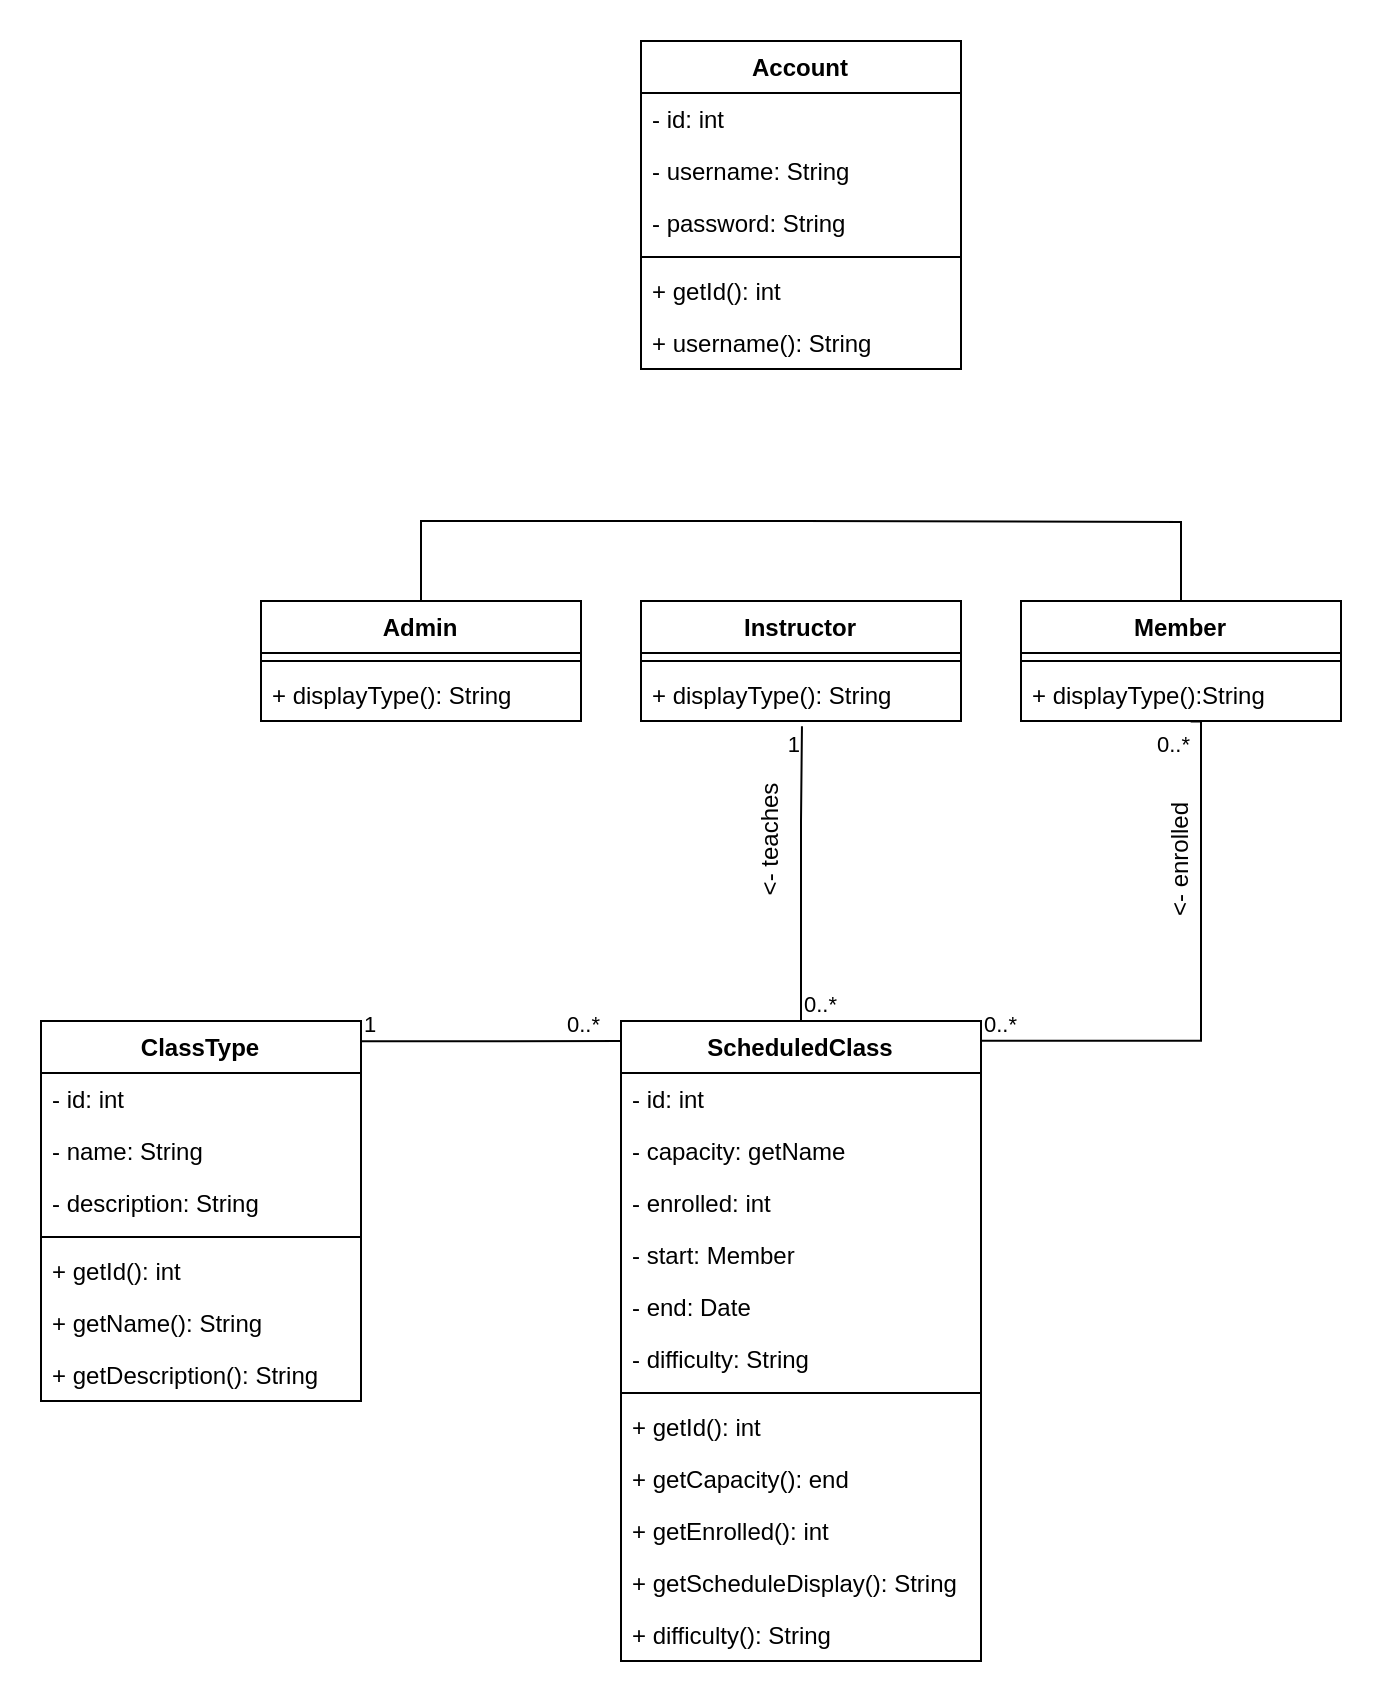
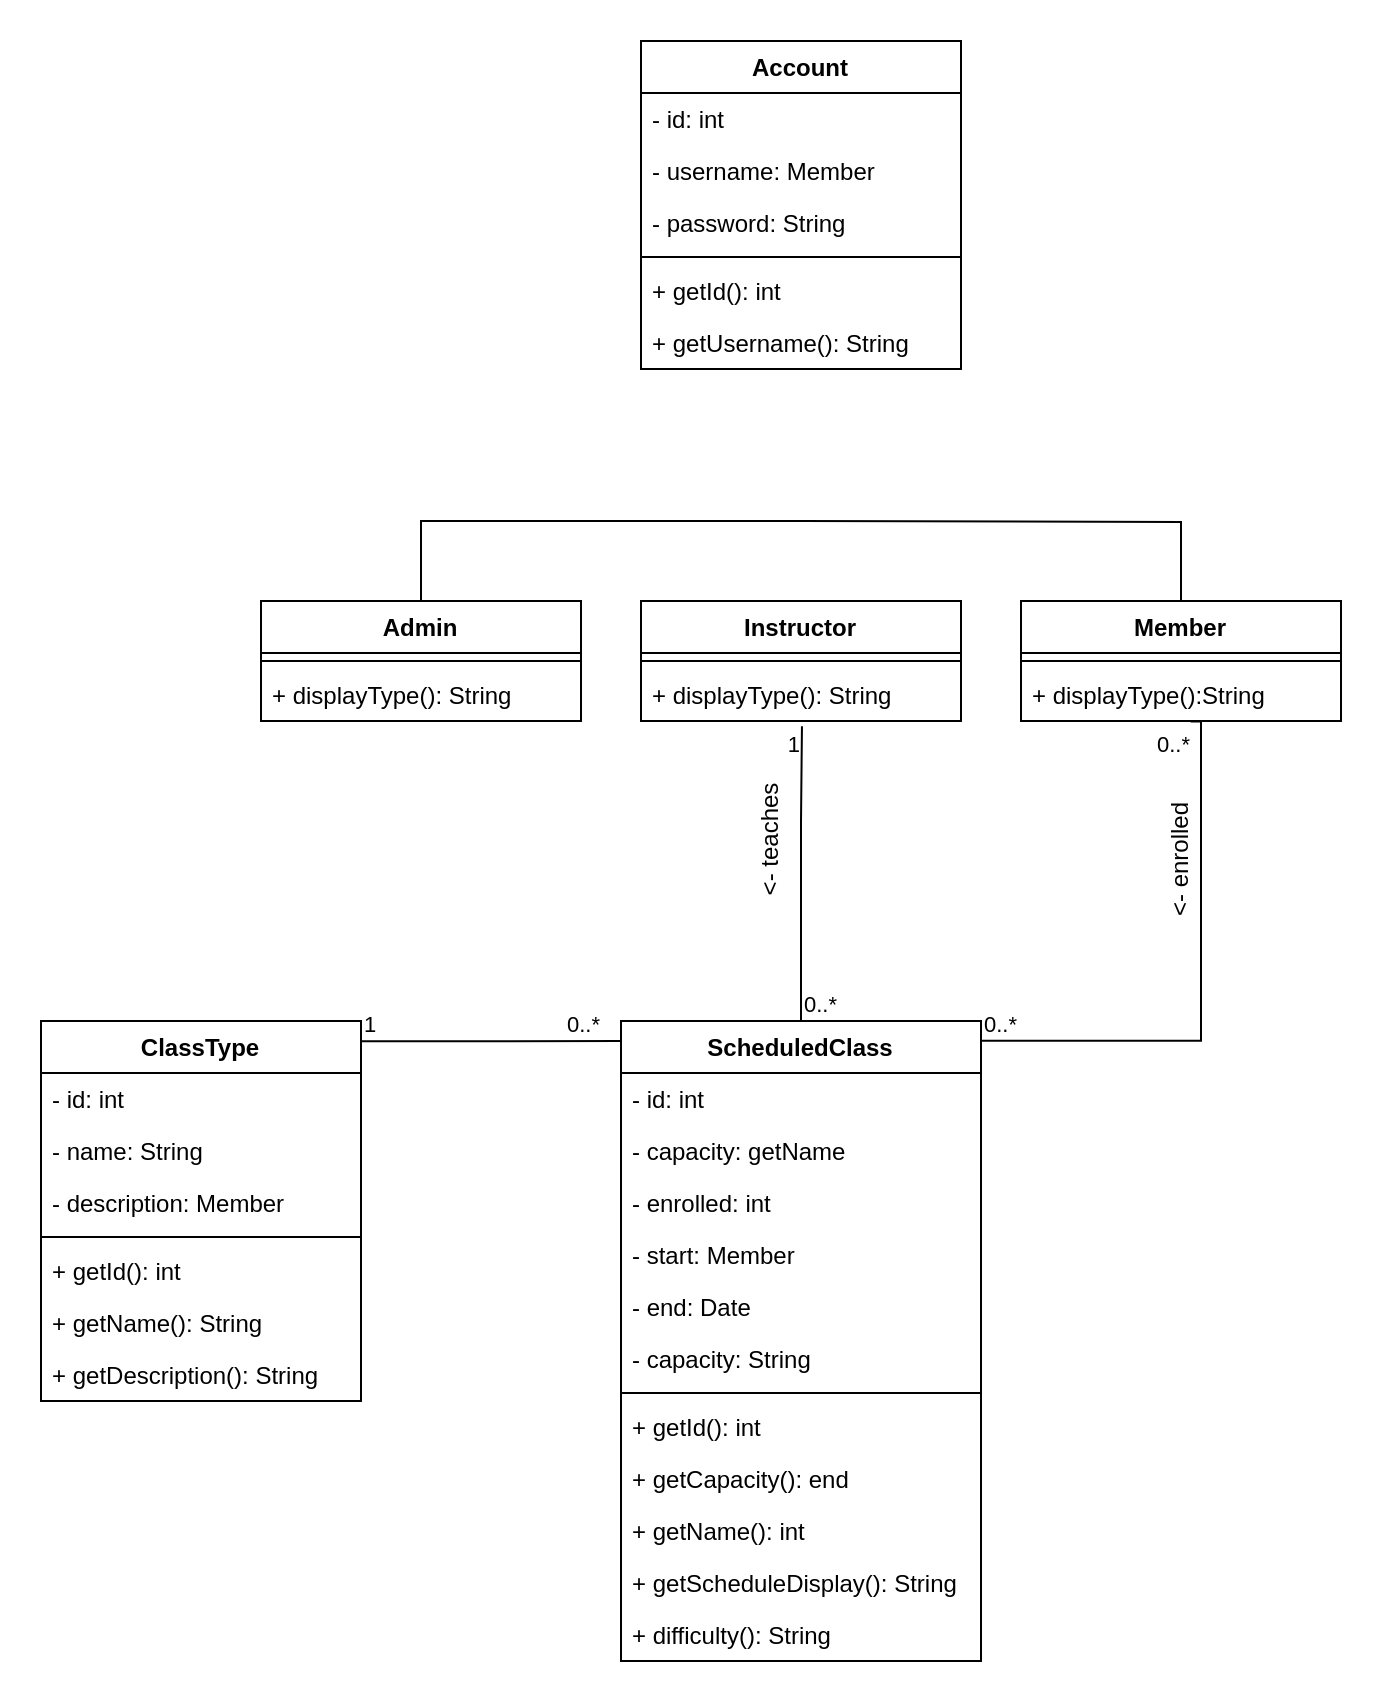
(760, 172) -> (764, 172)
(774, 344) -> (794, 344)
(174, 1204) -> (178, 1204)
(745, 1360) -> (737, 1360)
(748, 1532) -> (727, 1532)
